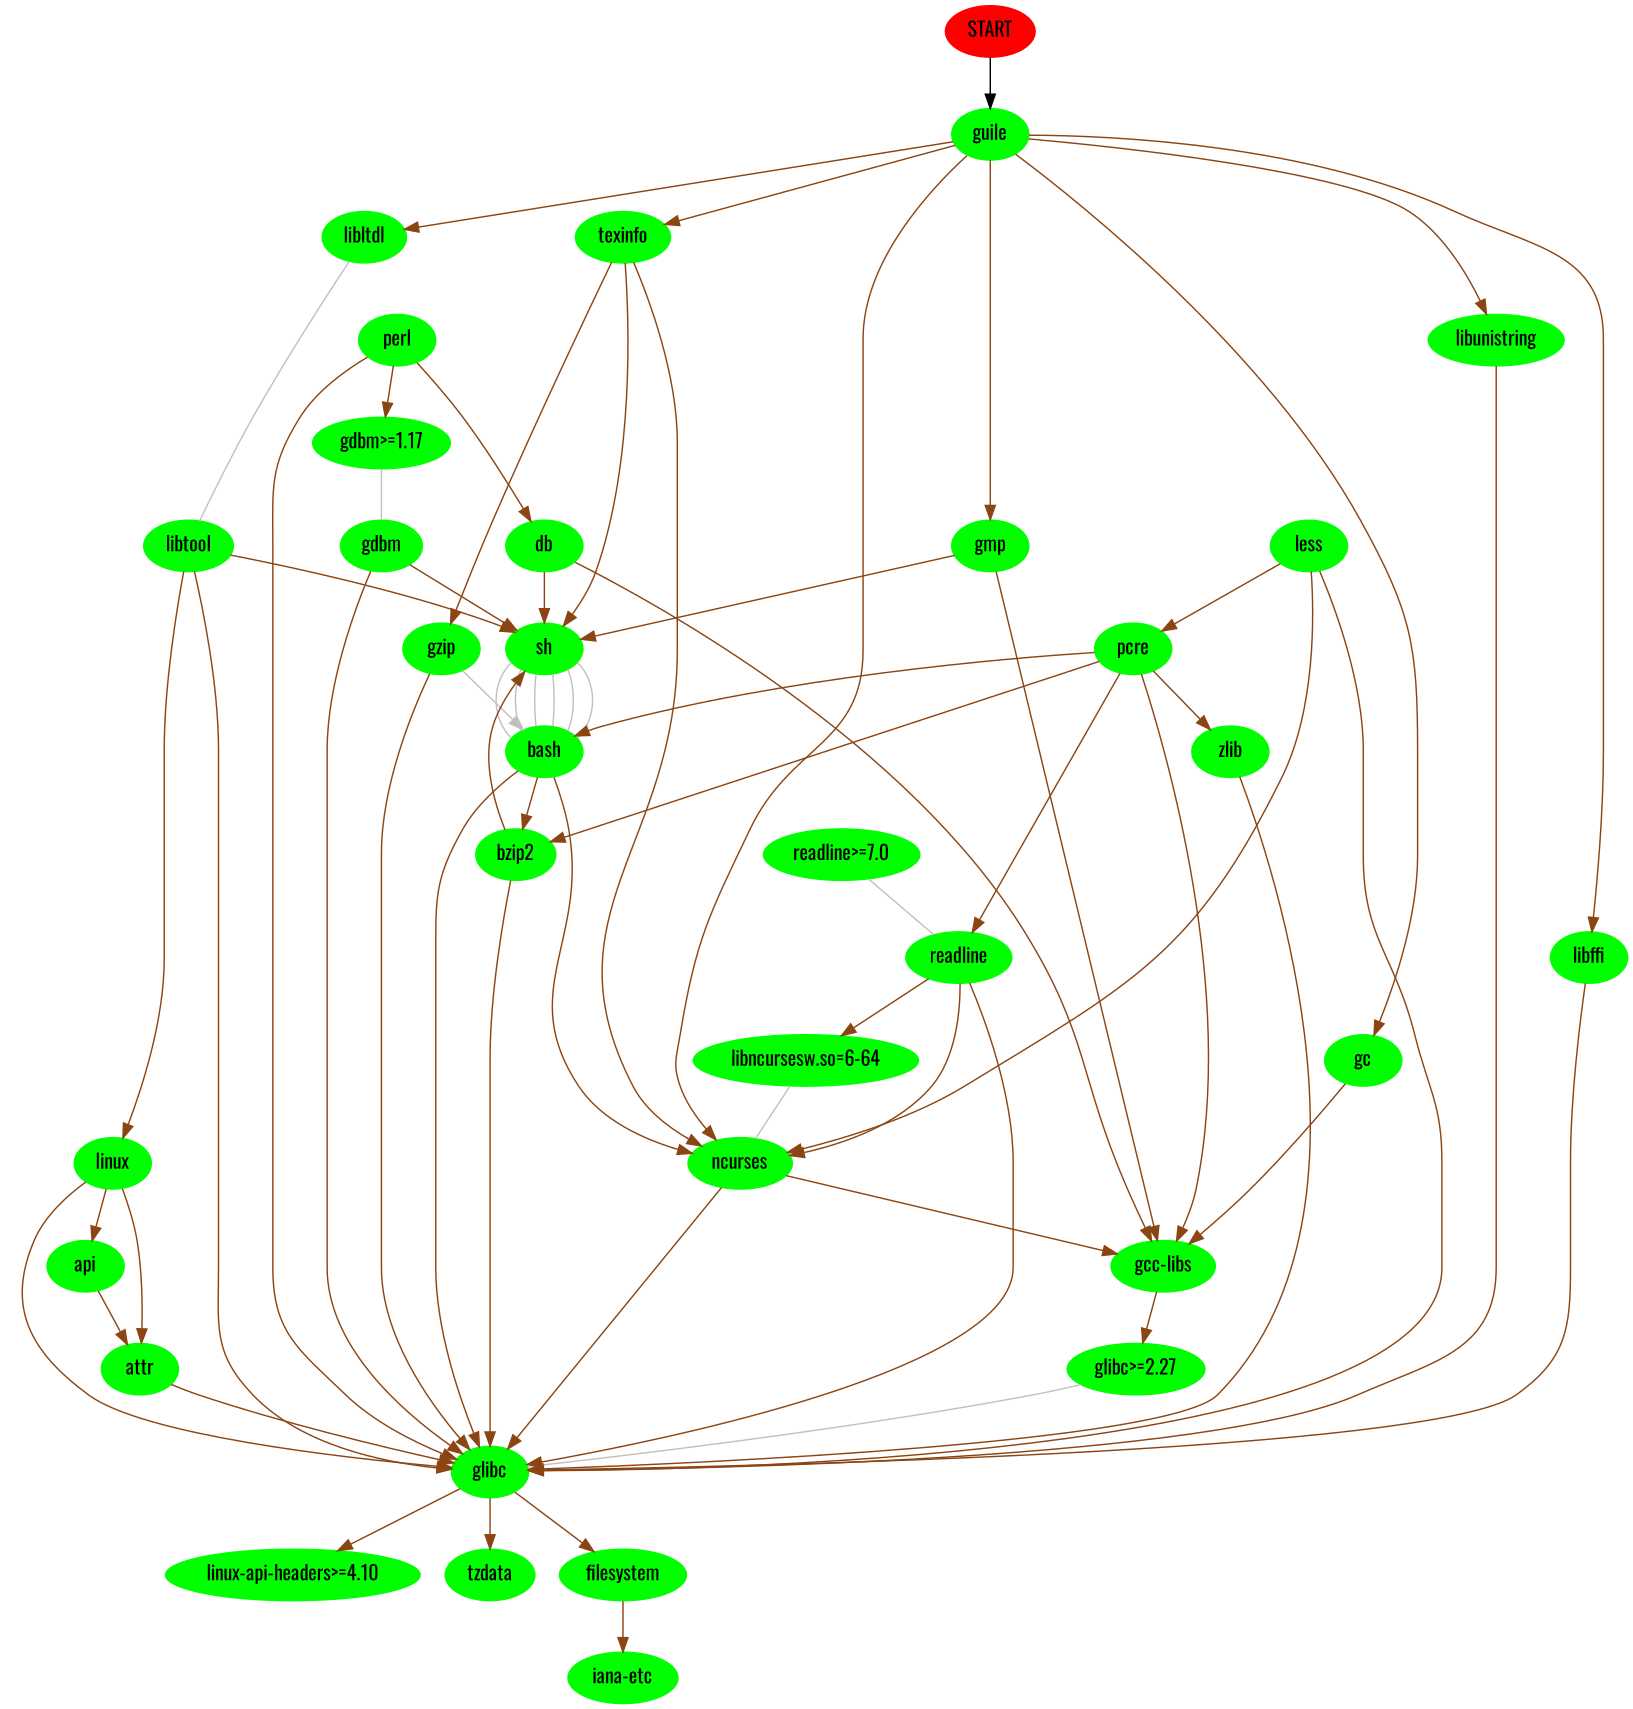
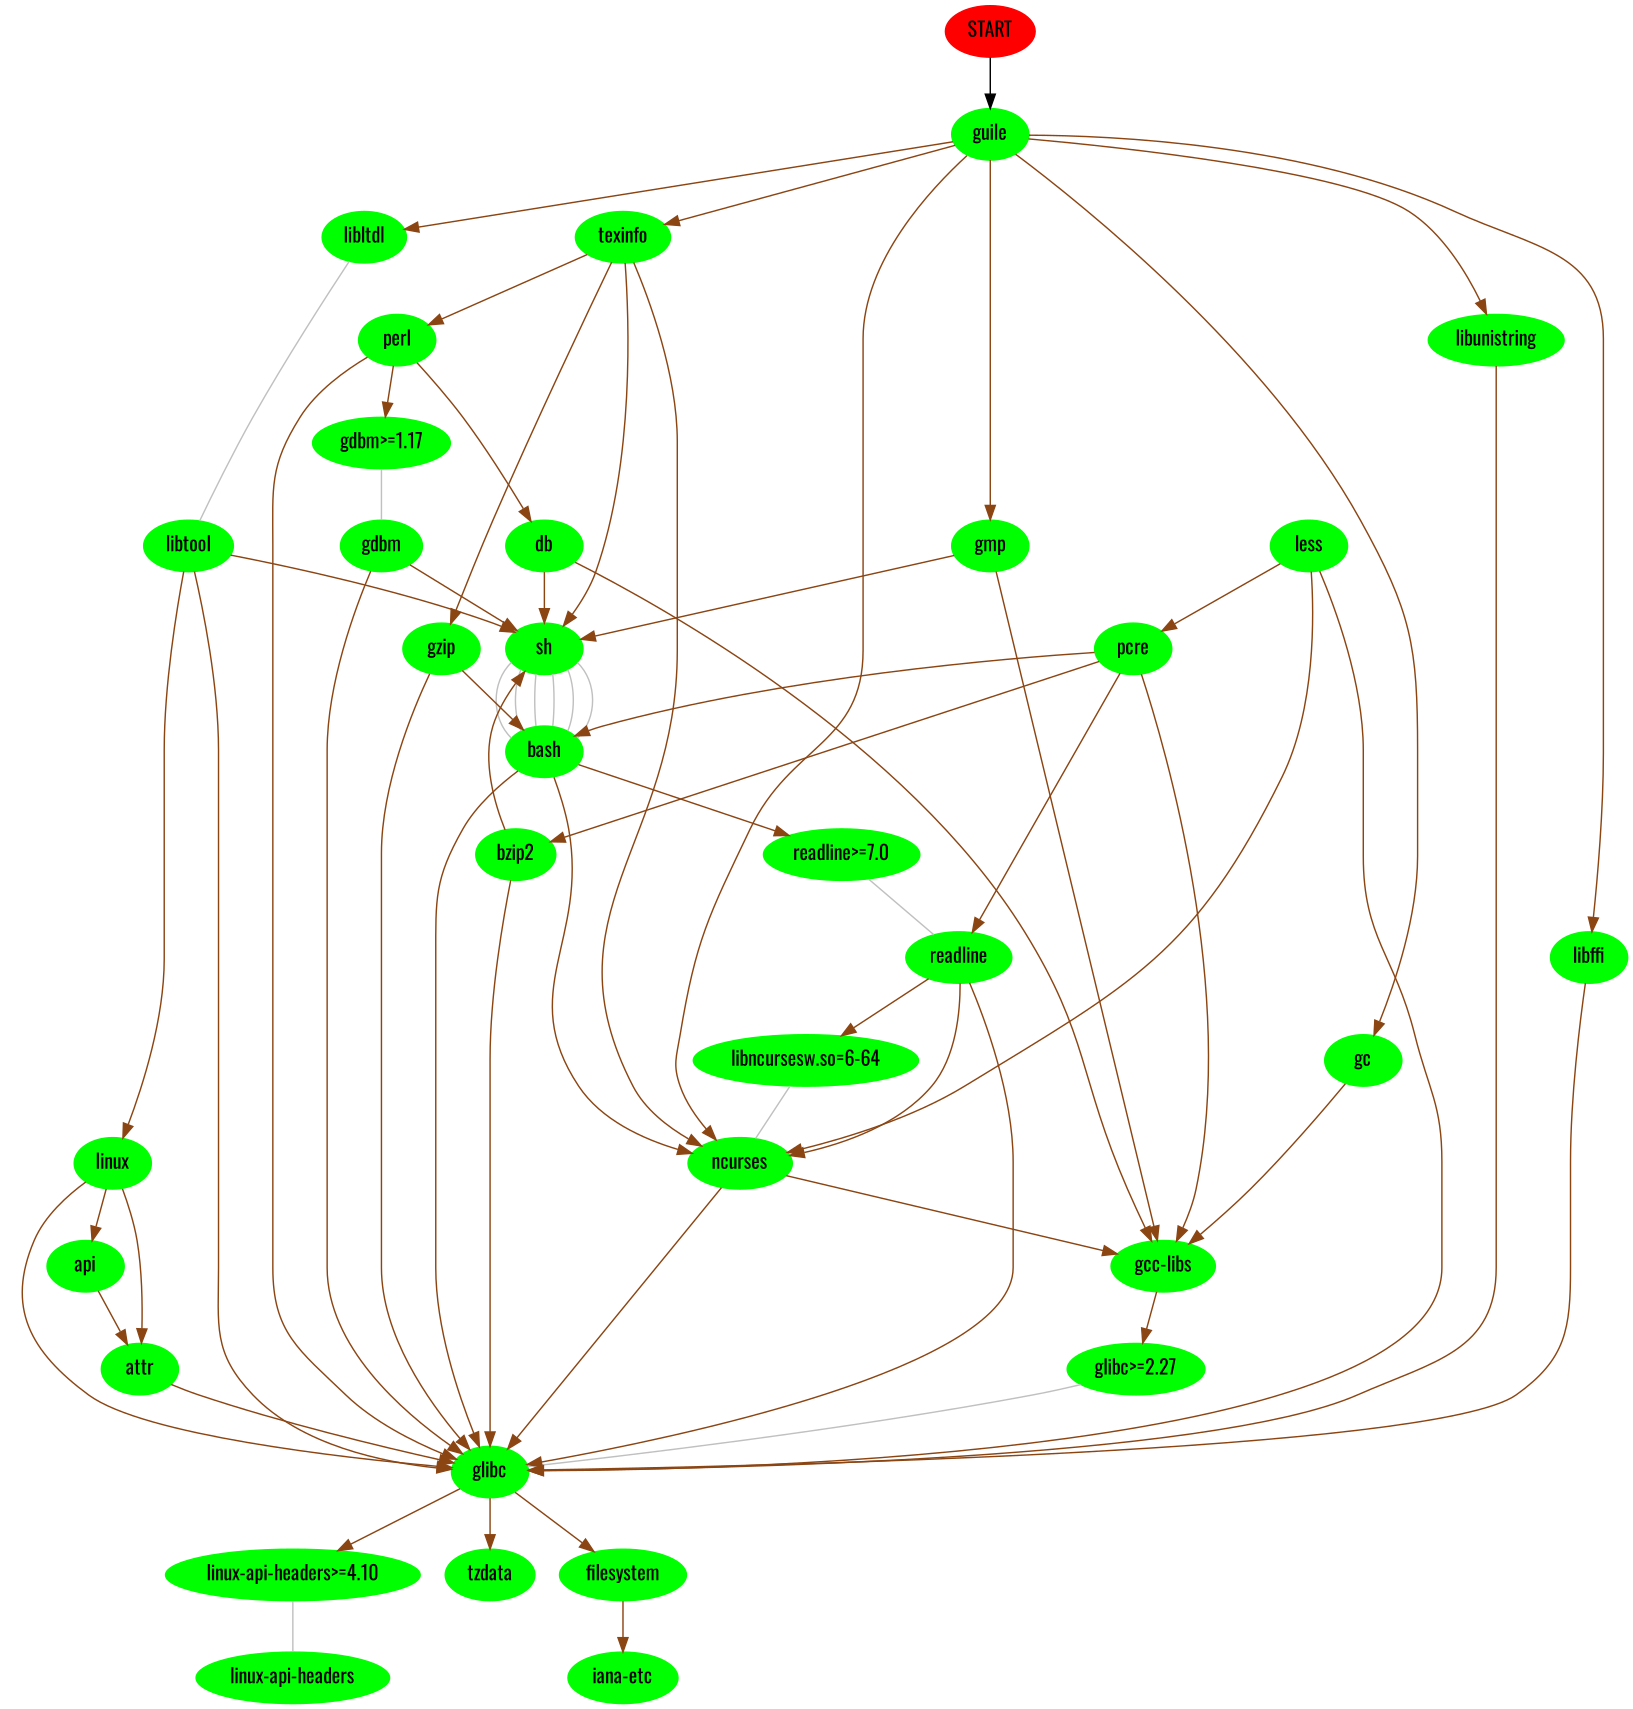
none -> (515, 287)
(488, 695) -> (488, 695)
(1230, 752) -> none
(532, 796) -> (667, 794)
none -> (293, 1678)
